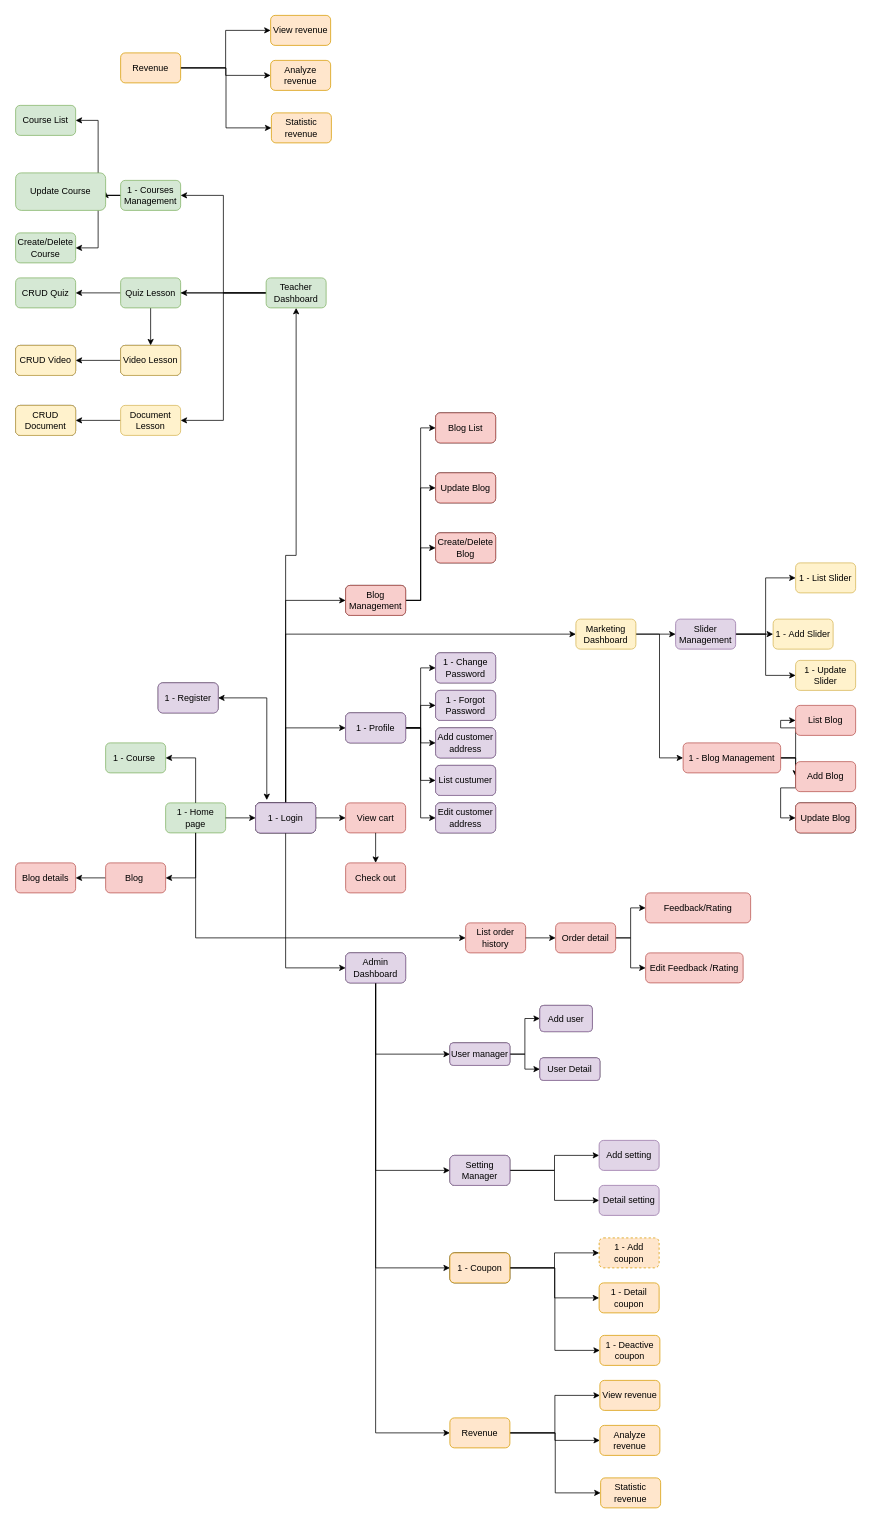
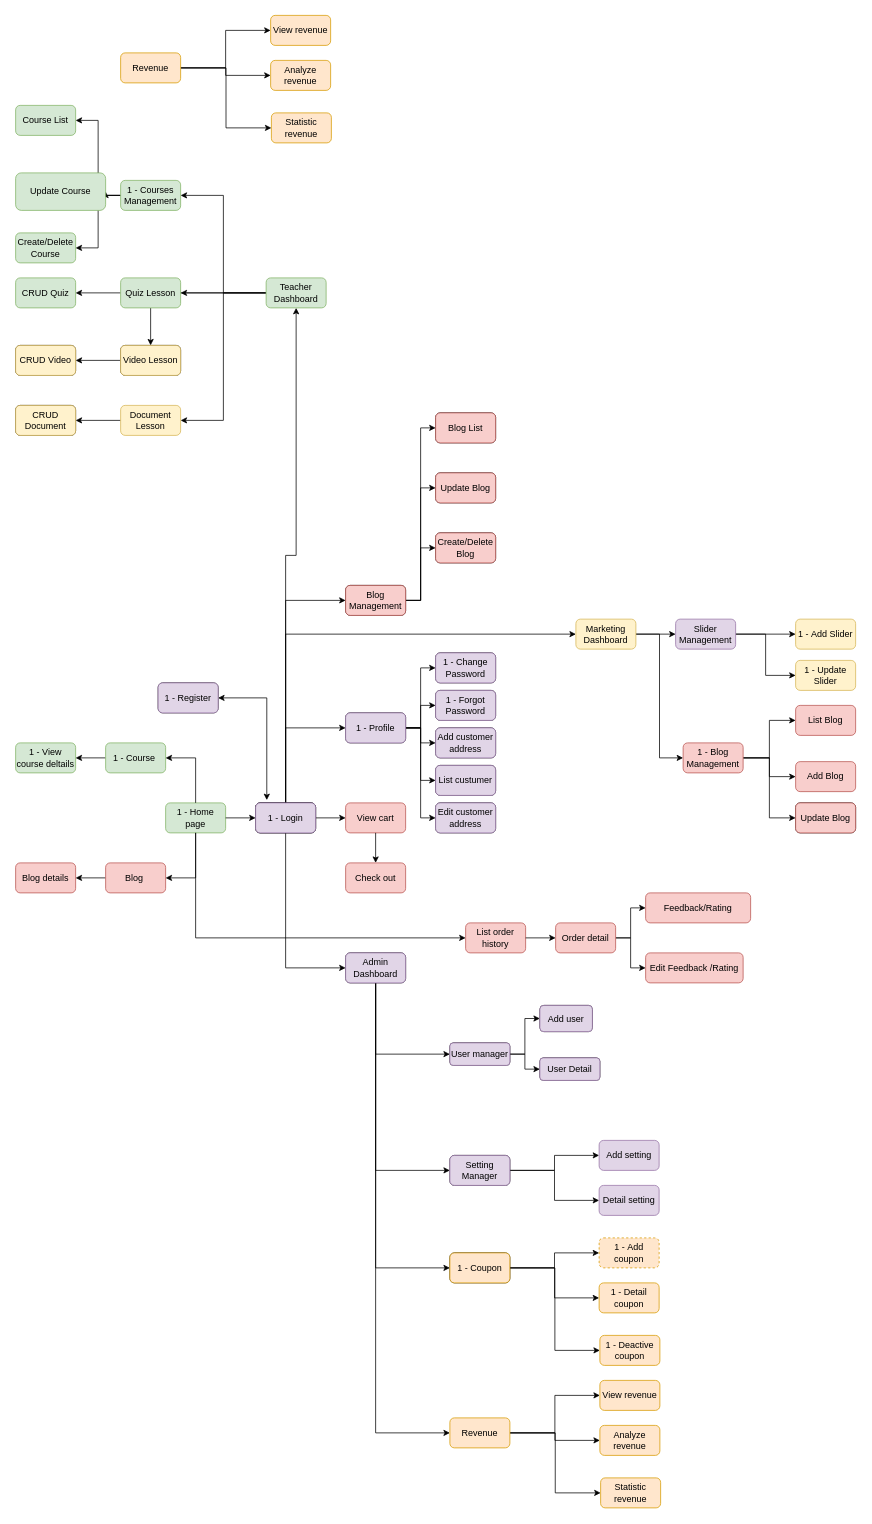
(825, 578) -> none
(765, 604) -> none
(803, 634) -> (825, 634)
none -> (45, 758)
none -> (82, 758)
(732, 758) -> (713, 758)
